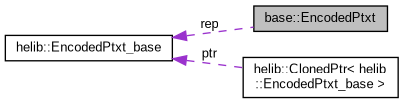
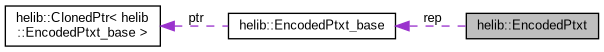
(321, 19) -> (532, 26)
(215, 64) -> (201, 26)
